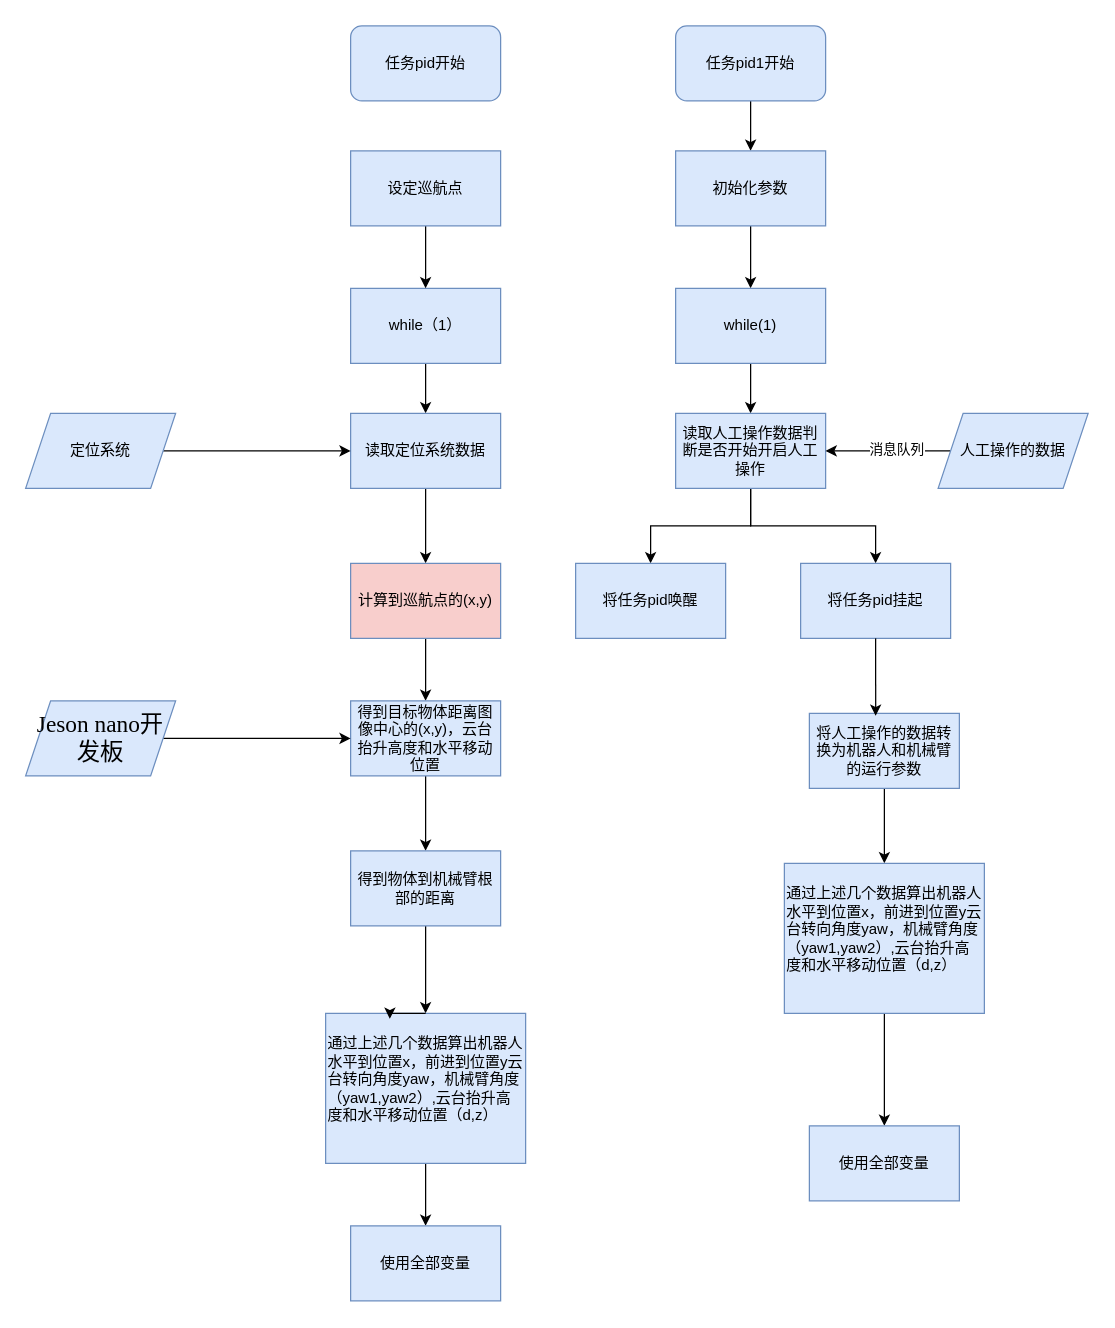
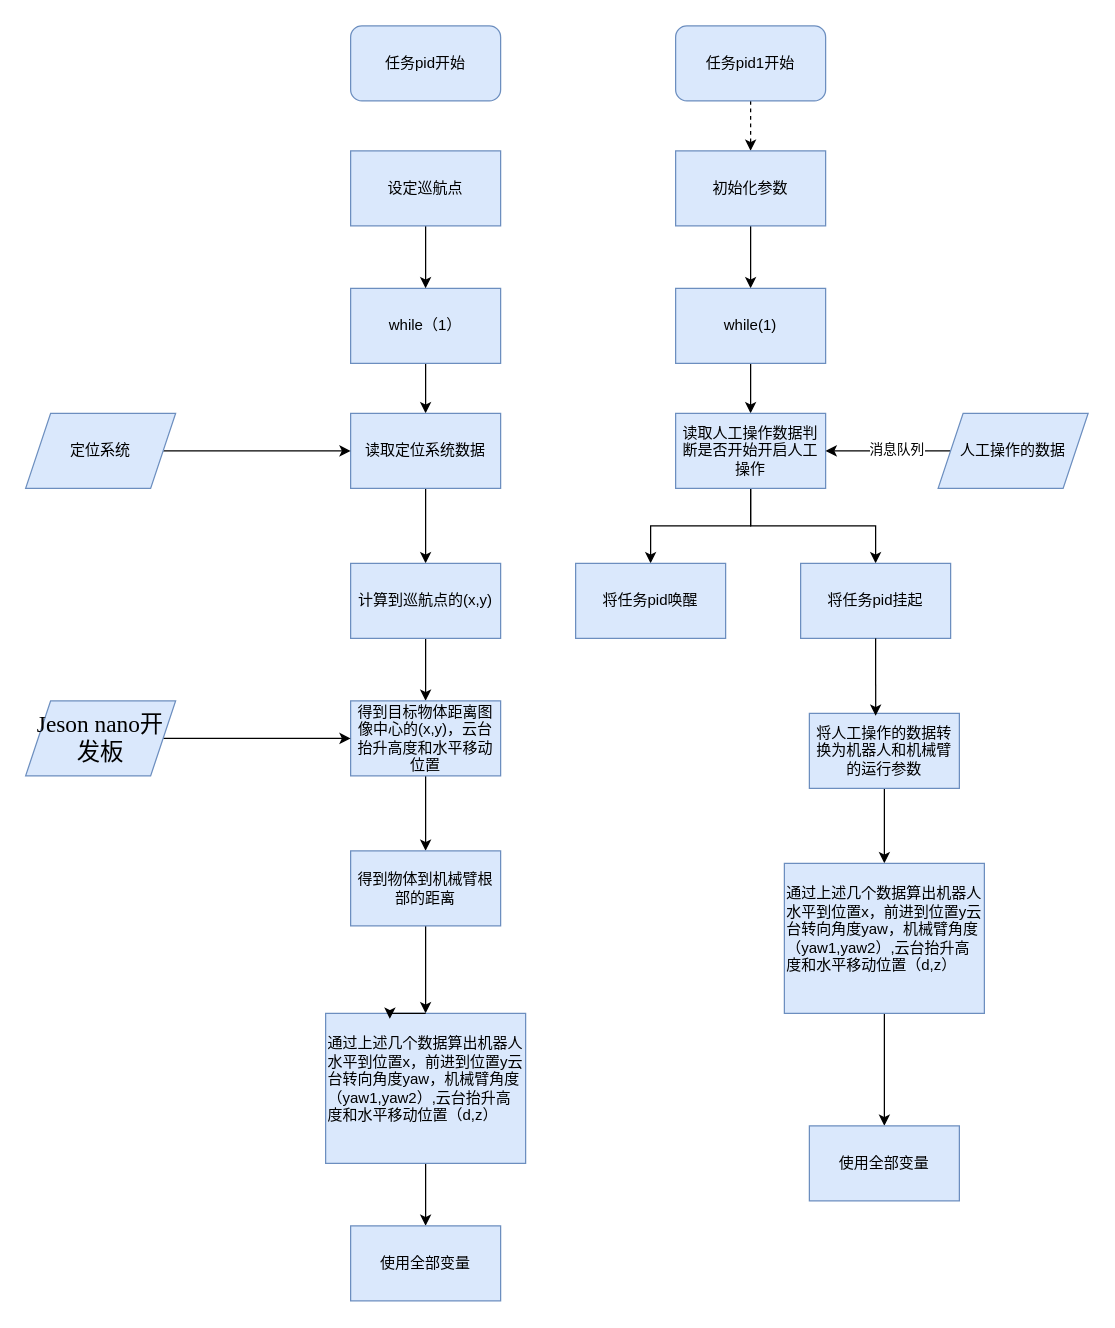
(751, 121) -> (751, 121)
(426, 601) -> (426, 601)
